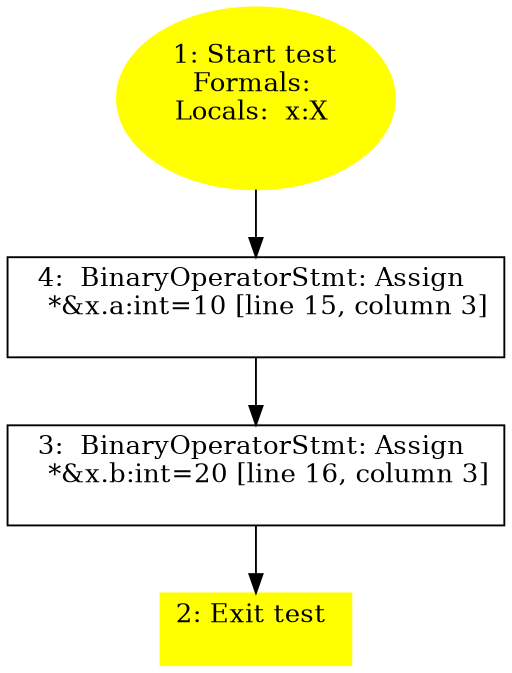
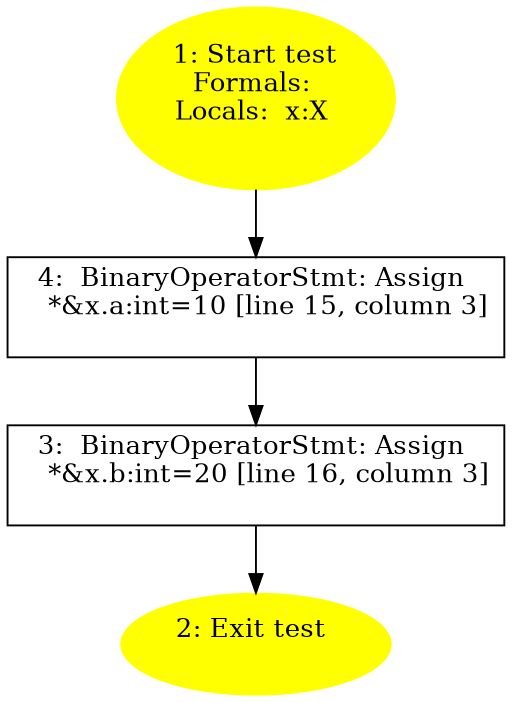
(256, 629) -> (256, 644)
